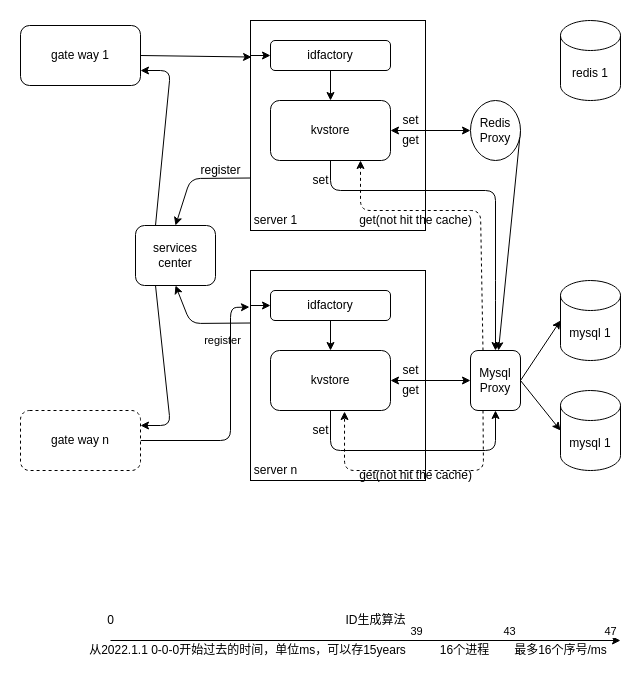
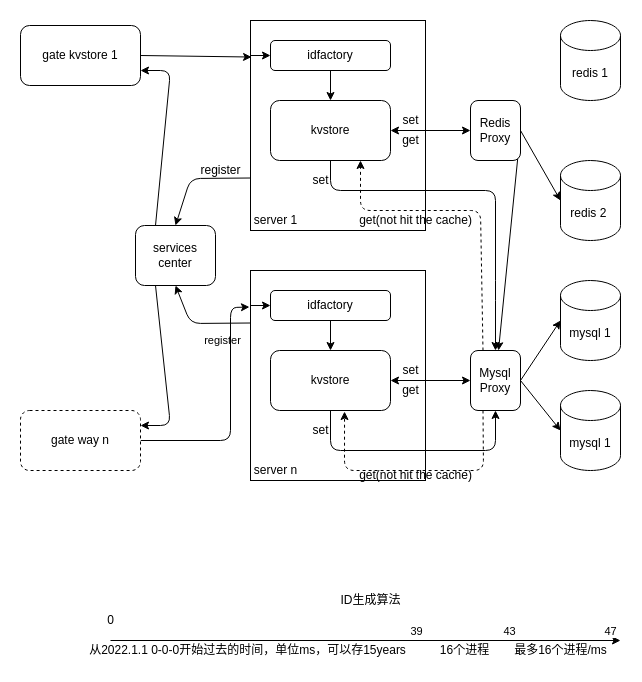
(81, 56) -> (81, 56)
(496, 131) -> (496, 131)
none -> (539, 164)
none -> (591, 201)
(376, 621) -> (371, 601)
(561, 651) -> (561, 651)
